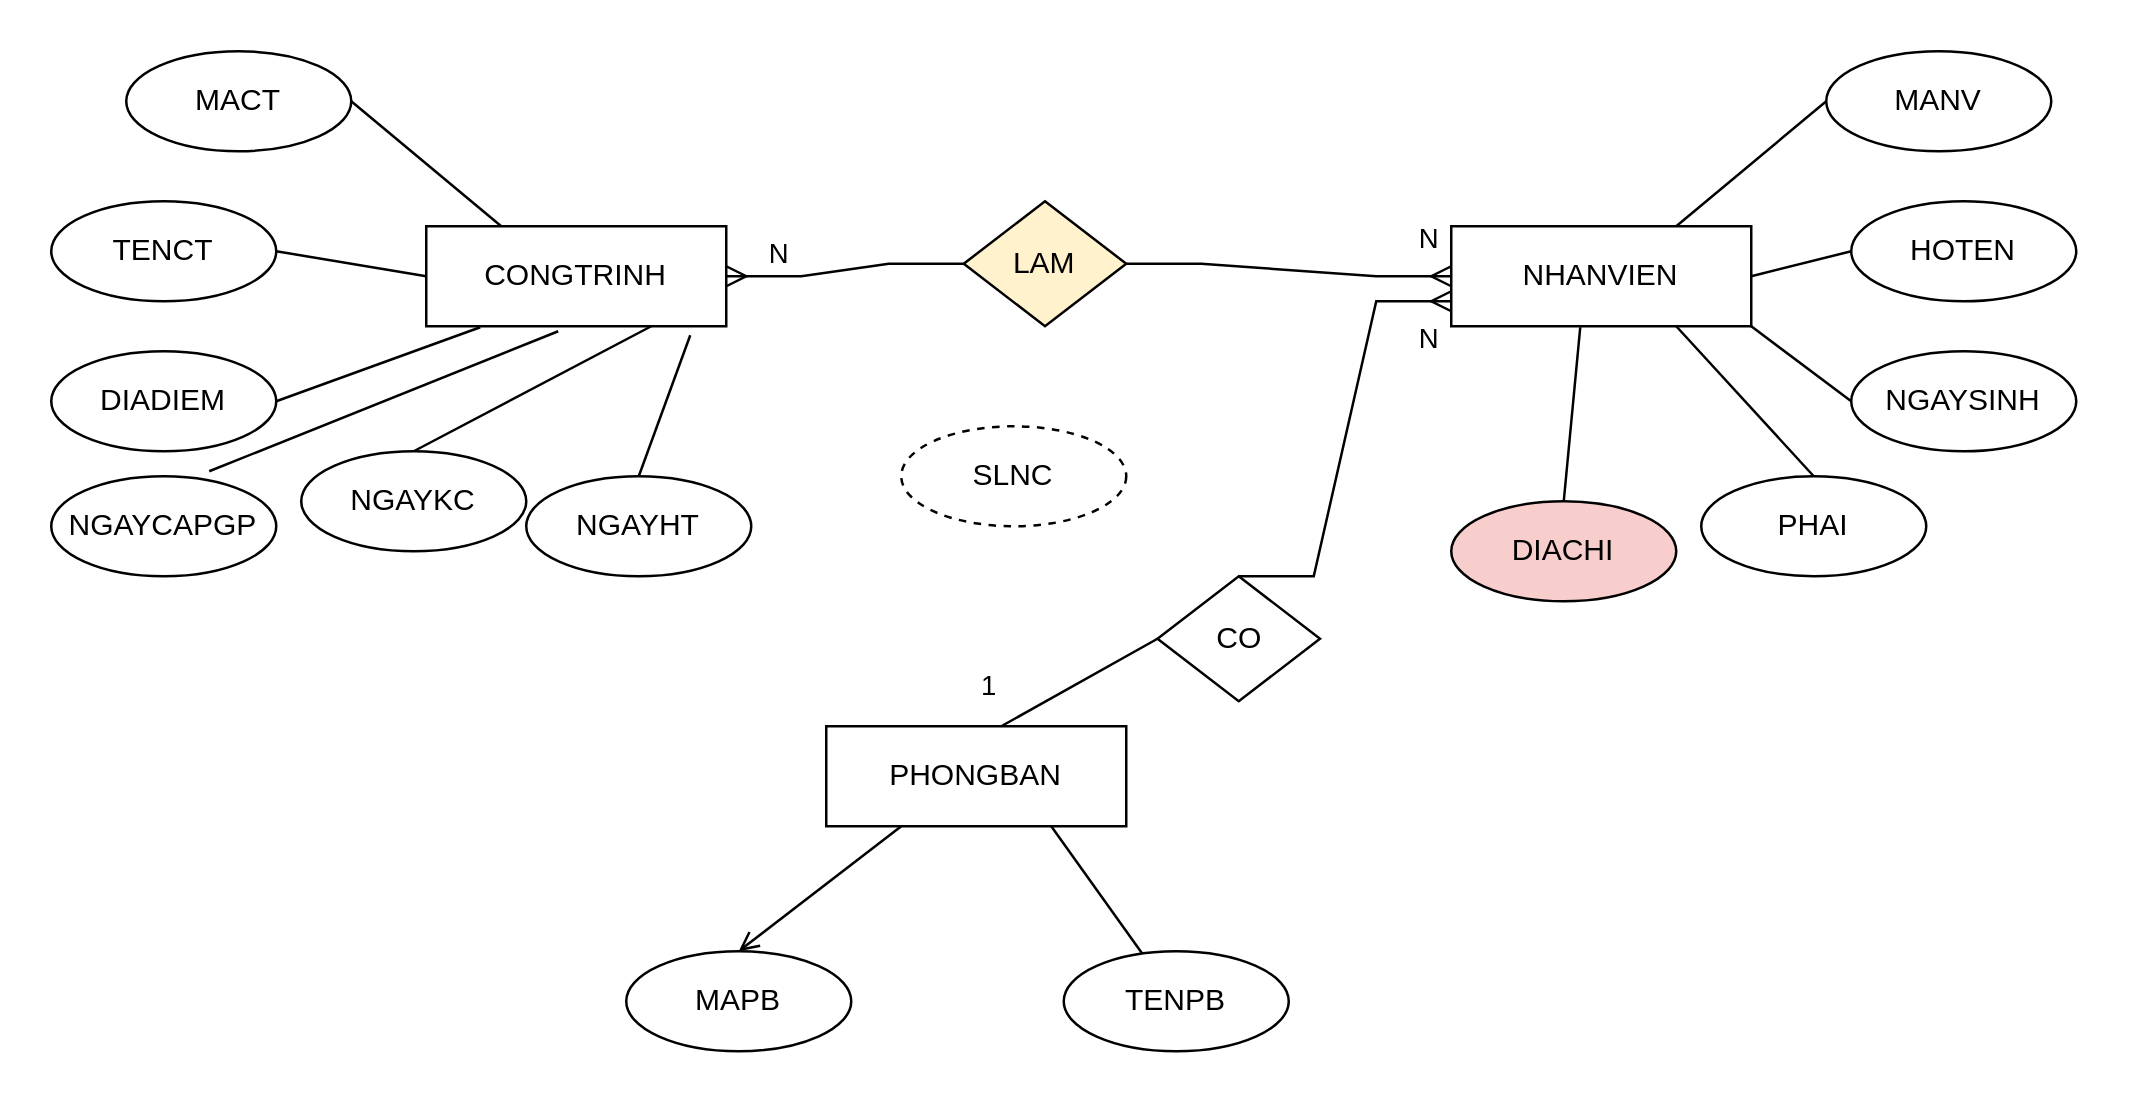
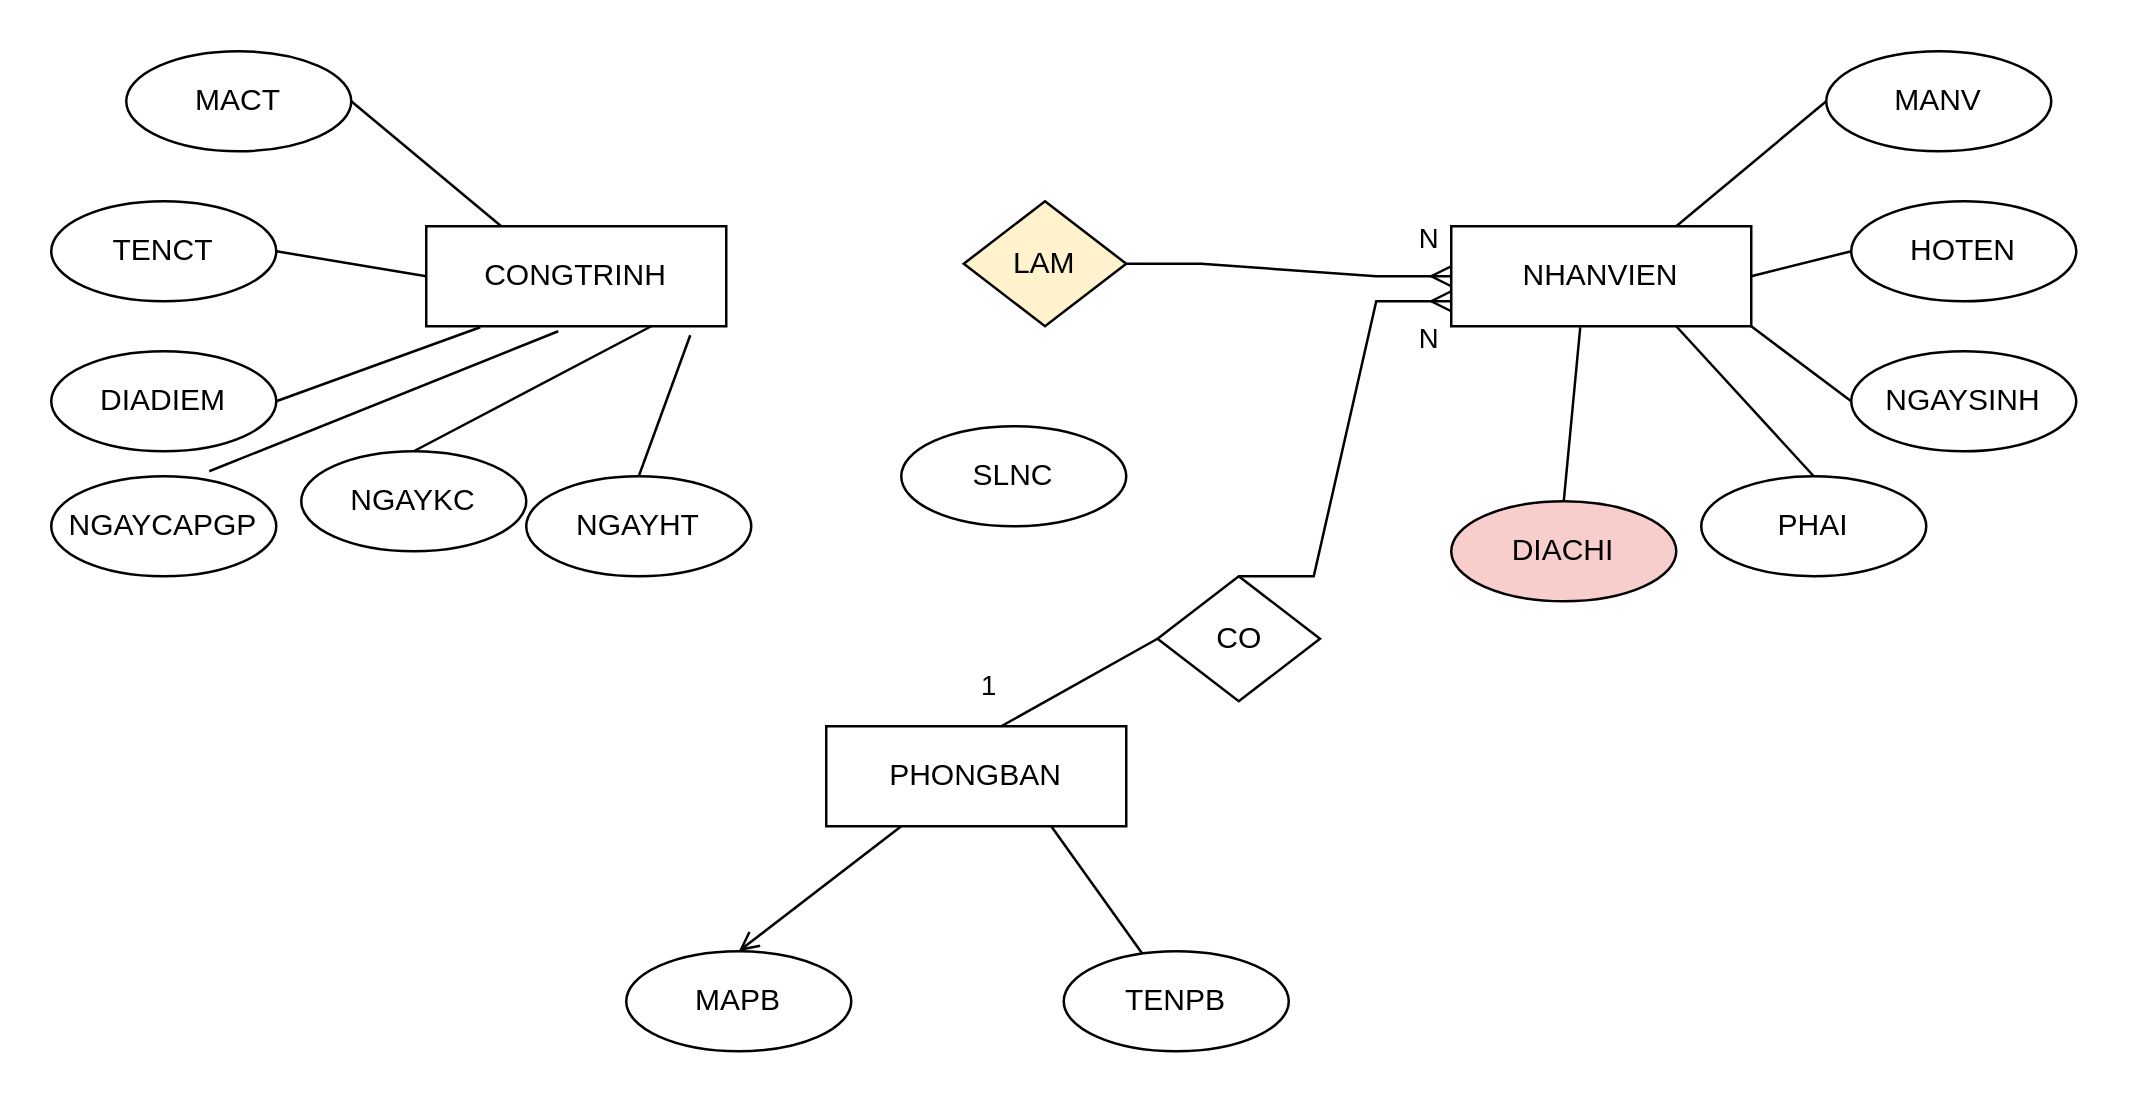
(845, 270) -> none
(1014, 476) -> (1014, 476)
